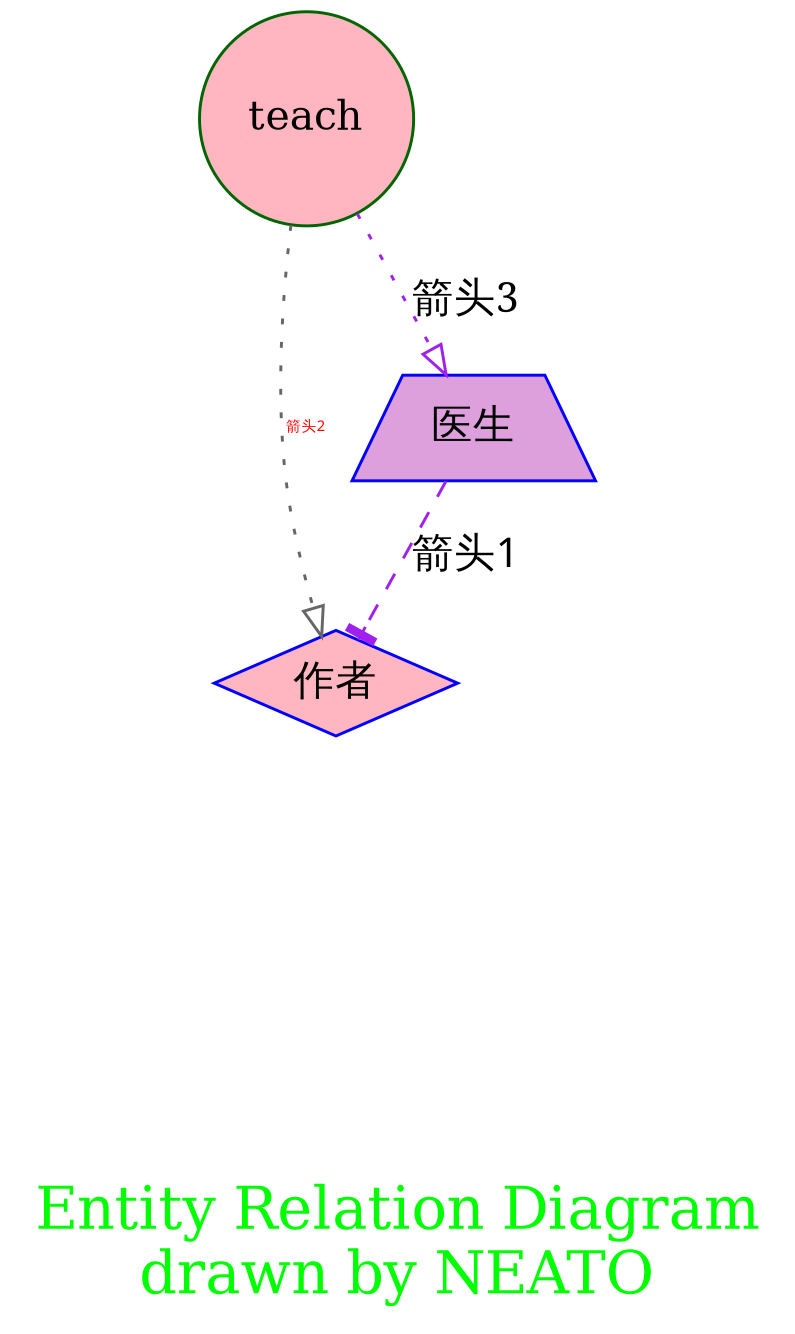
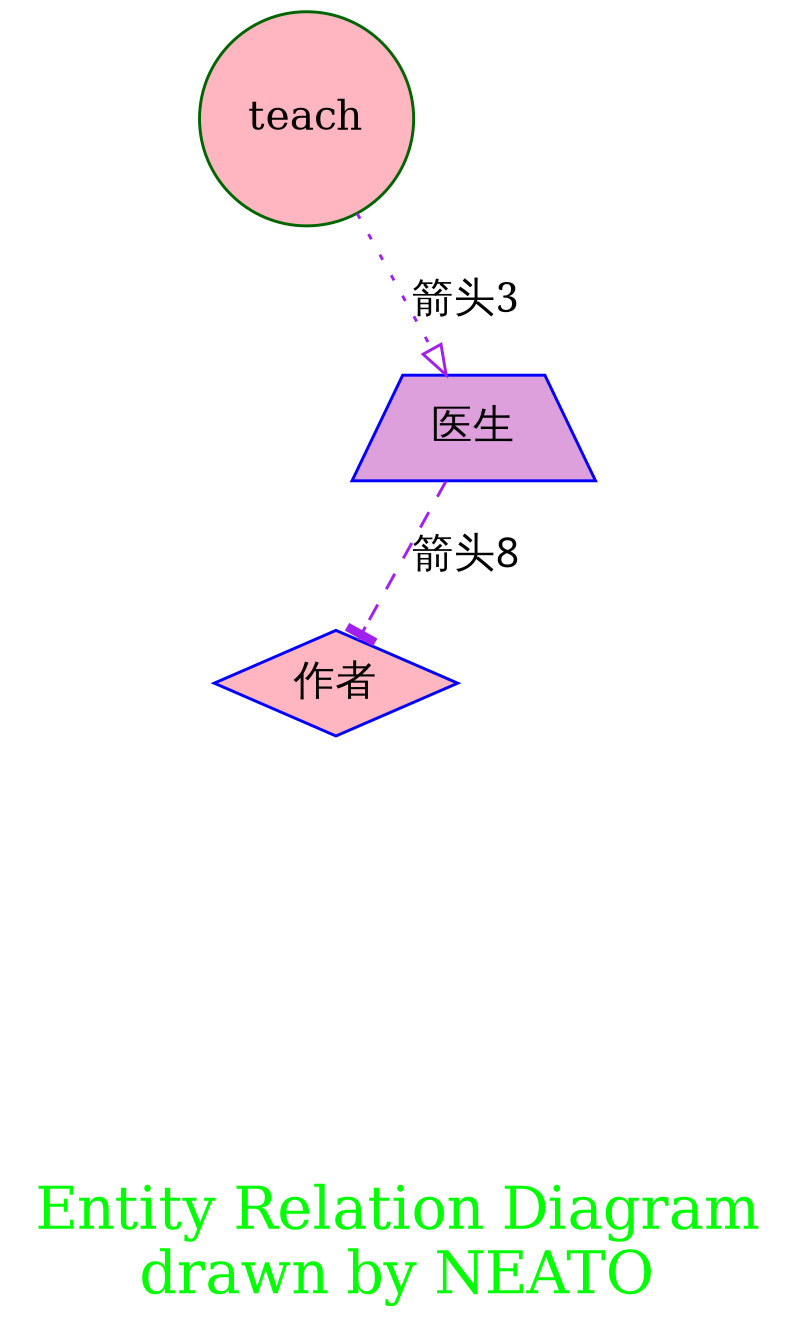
(281, 418) -> none
(466, 556) -> (466, 556)
